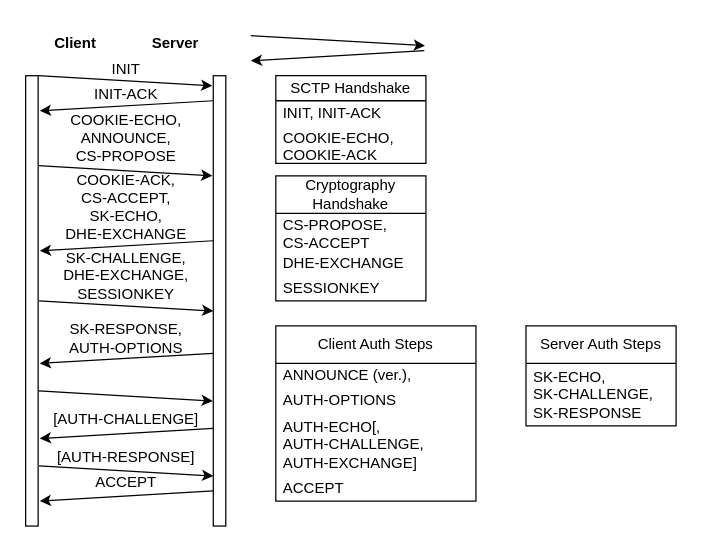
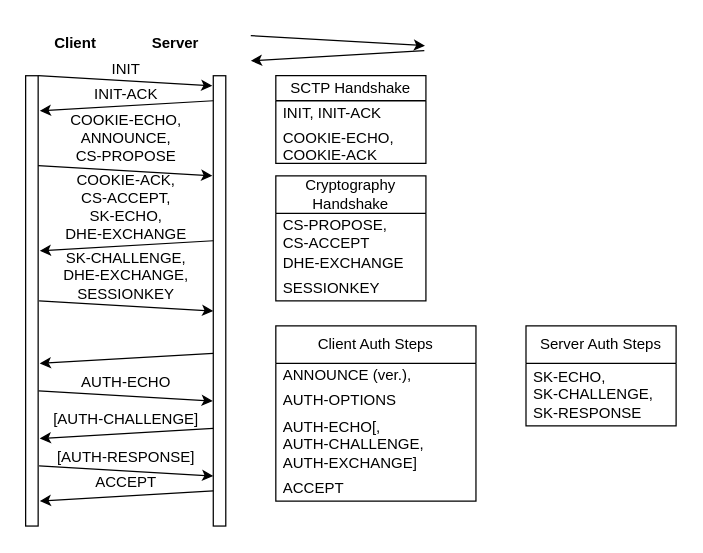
(126, 338) -> none
none -> (126, 382)
